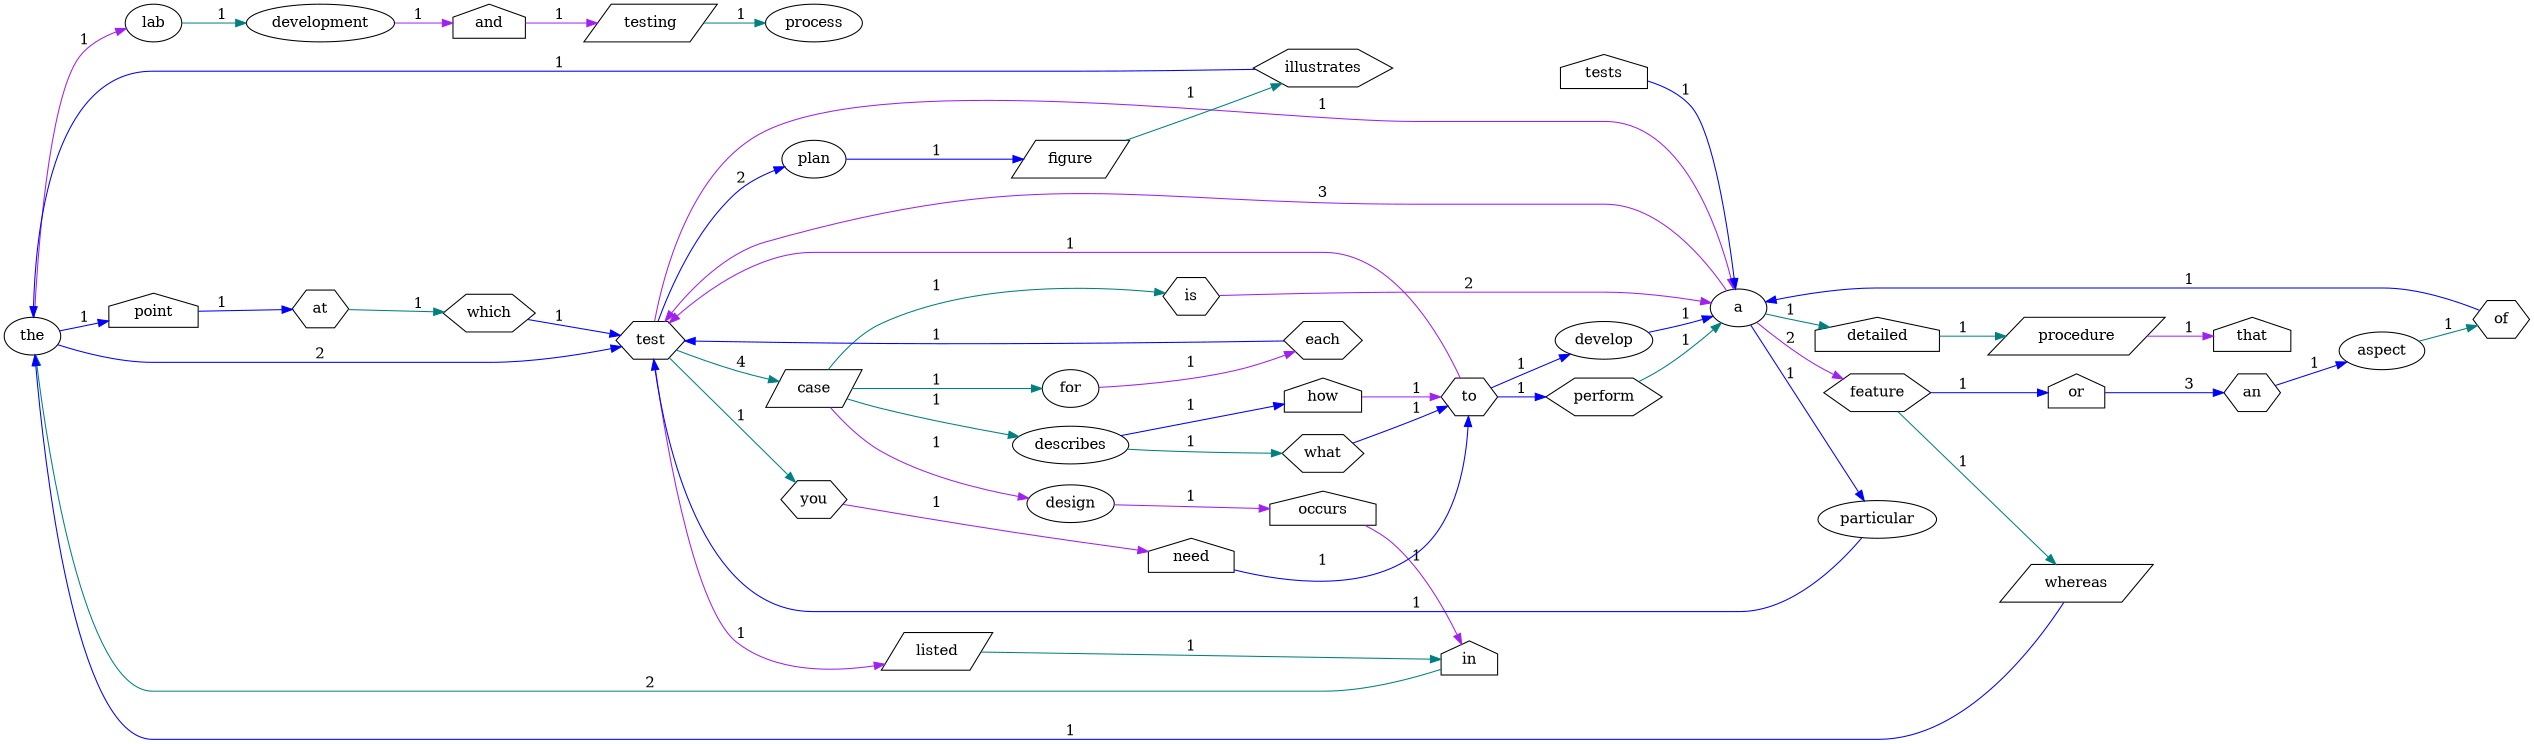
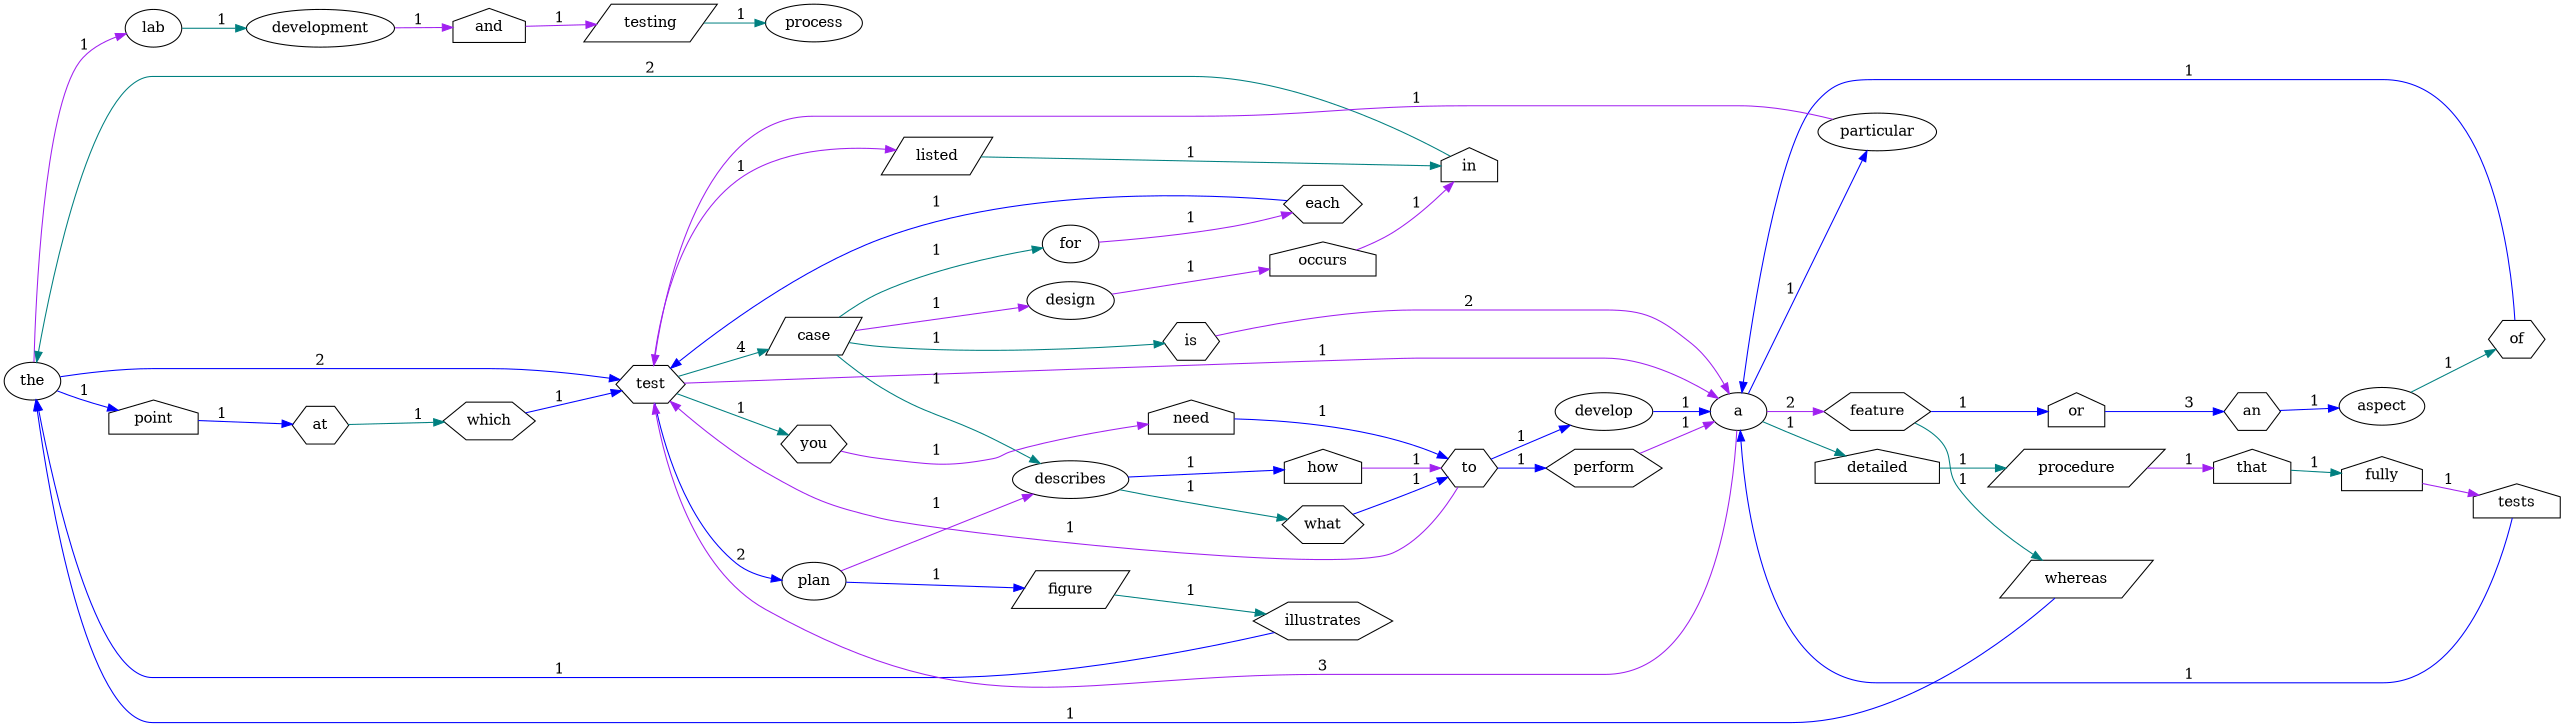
(1678, 358) -> (1672, 440)
none -> (2382, 475)
none -> (932, 535)
(1194, 612) -> (1169, 116)
